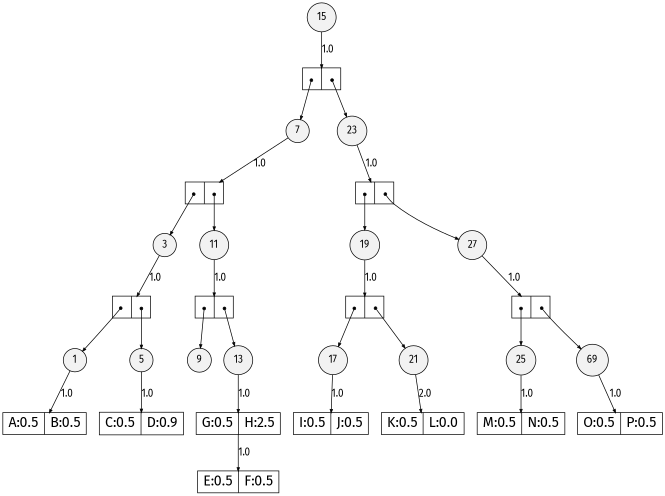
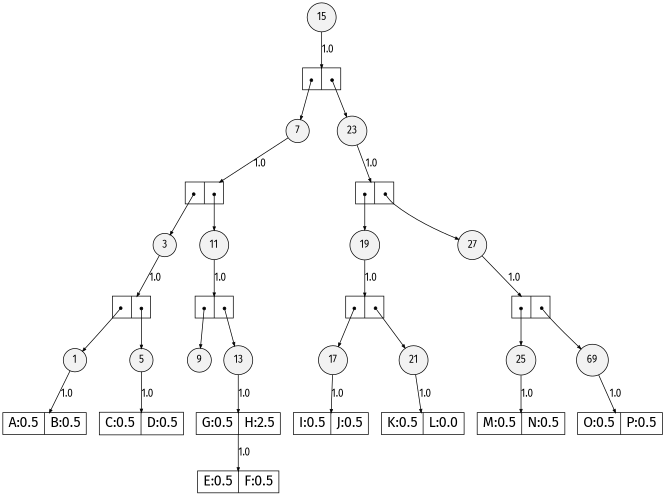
(425, 394) -> (425, 394)
(162, 423) -> (162, 423)
